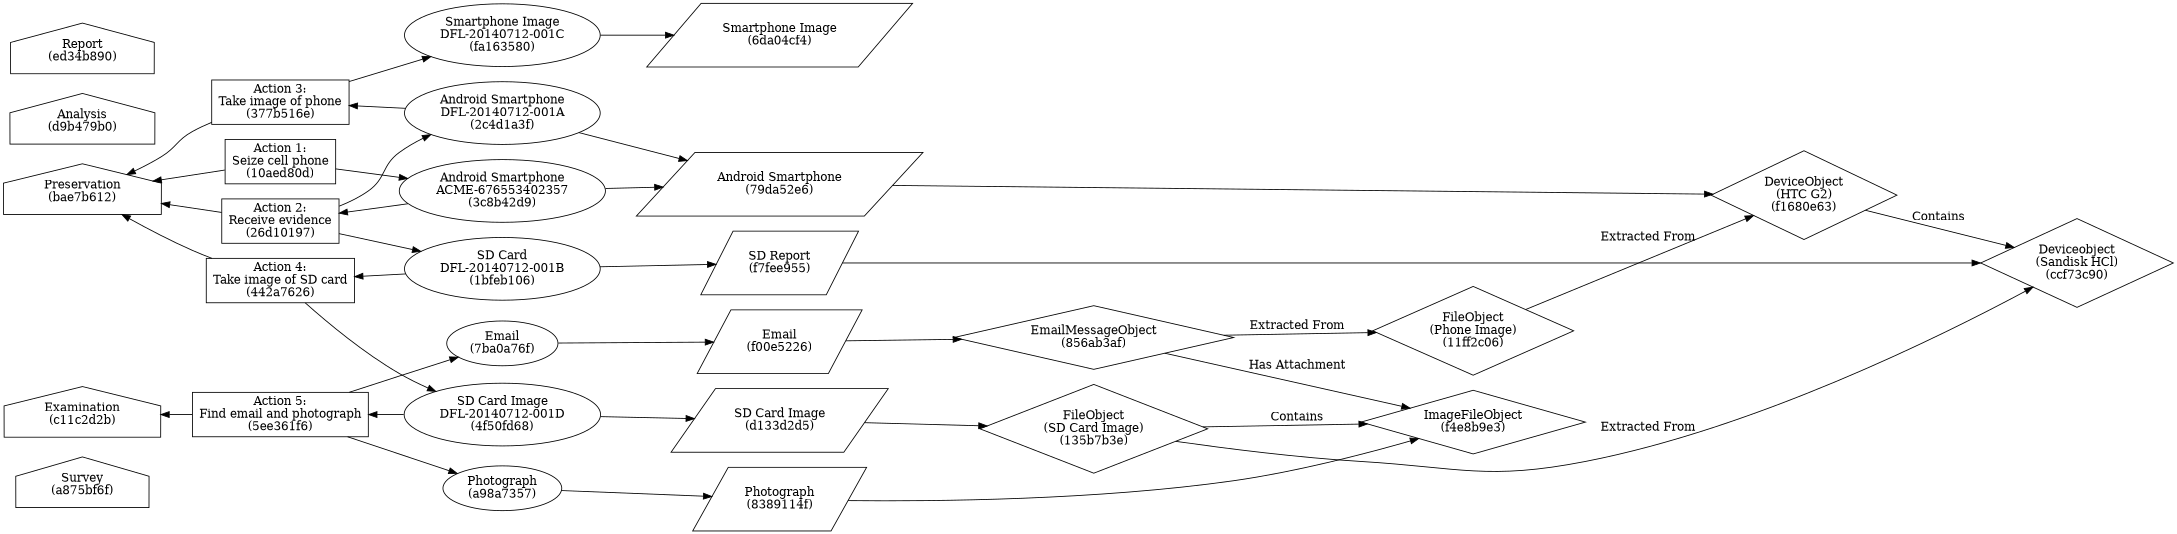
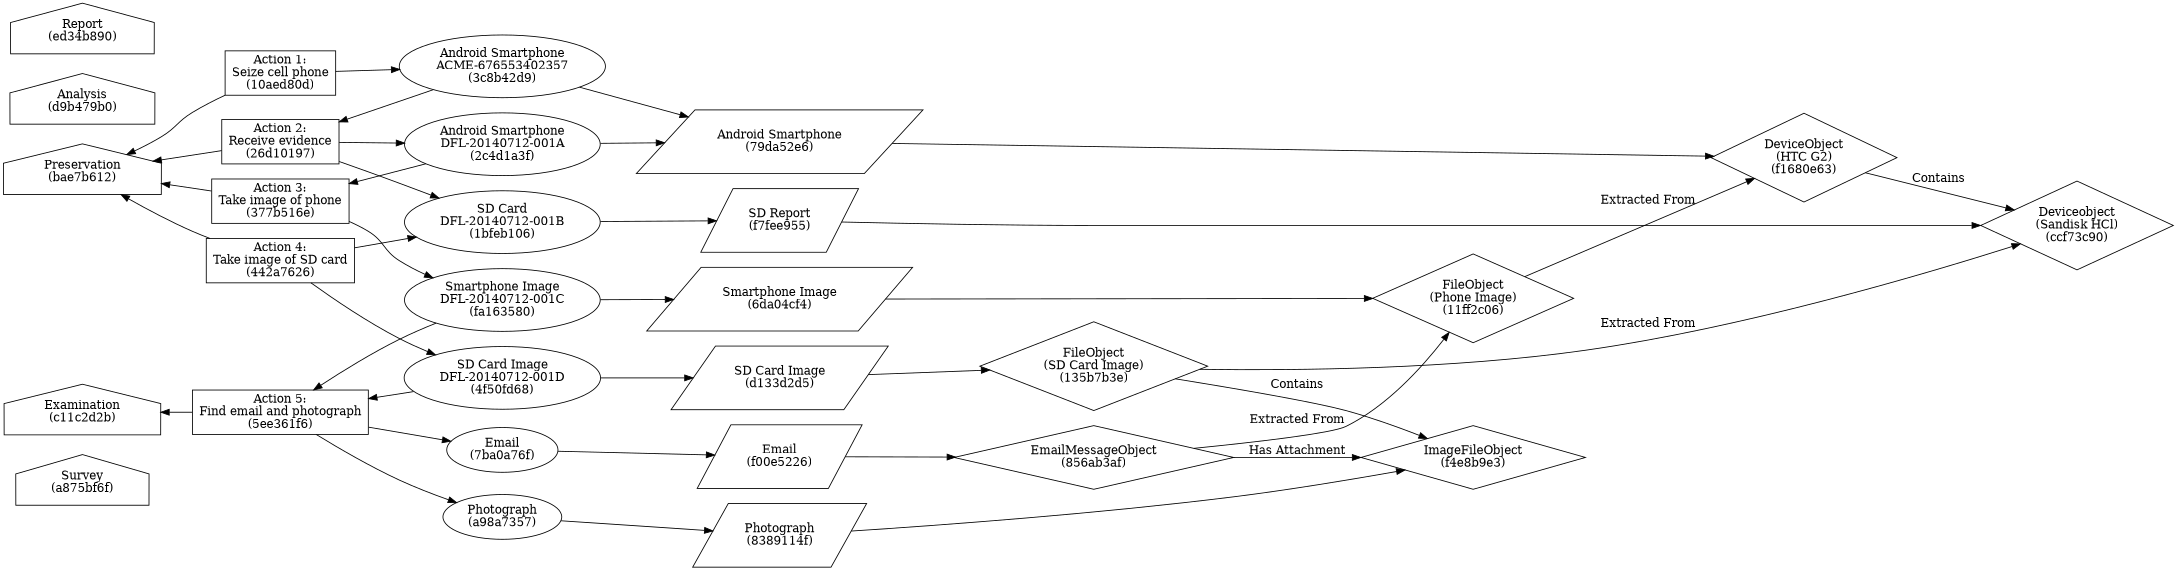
(384, 275) -> (376, 244)
none -> (1125, 299)
none -> (377, 351)
